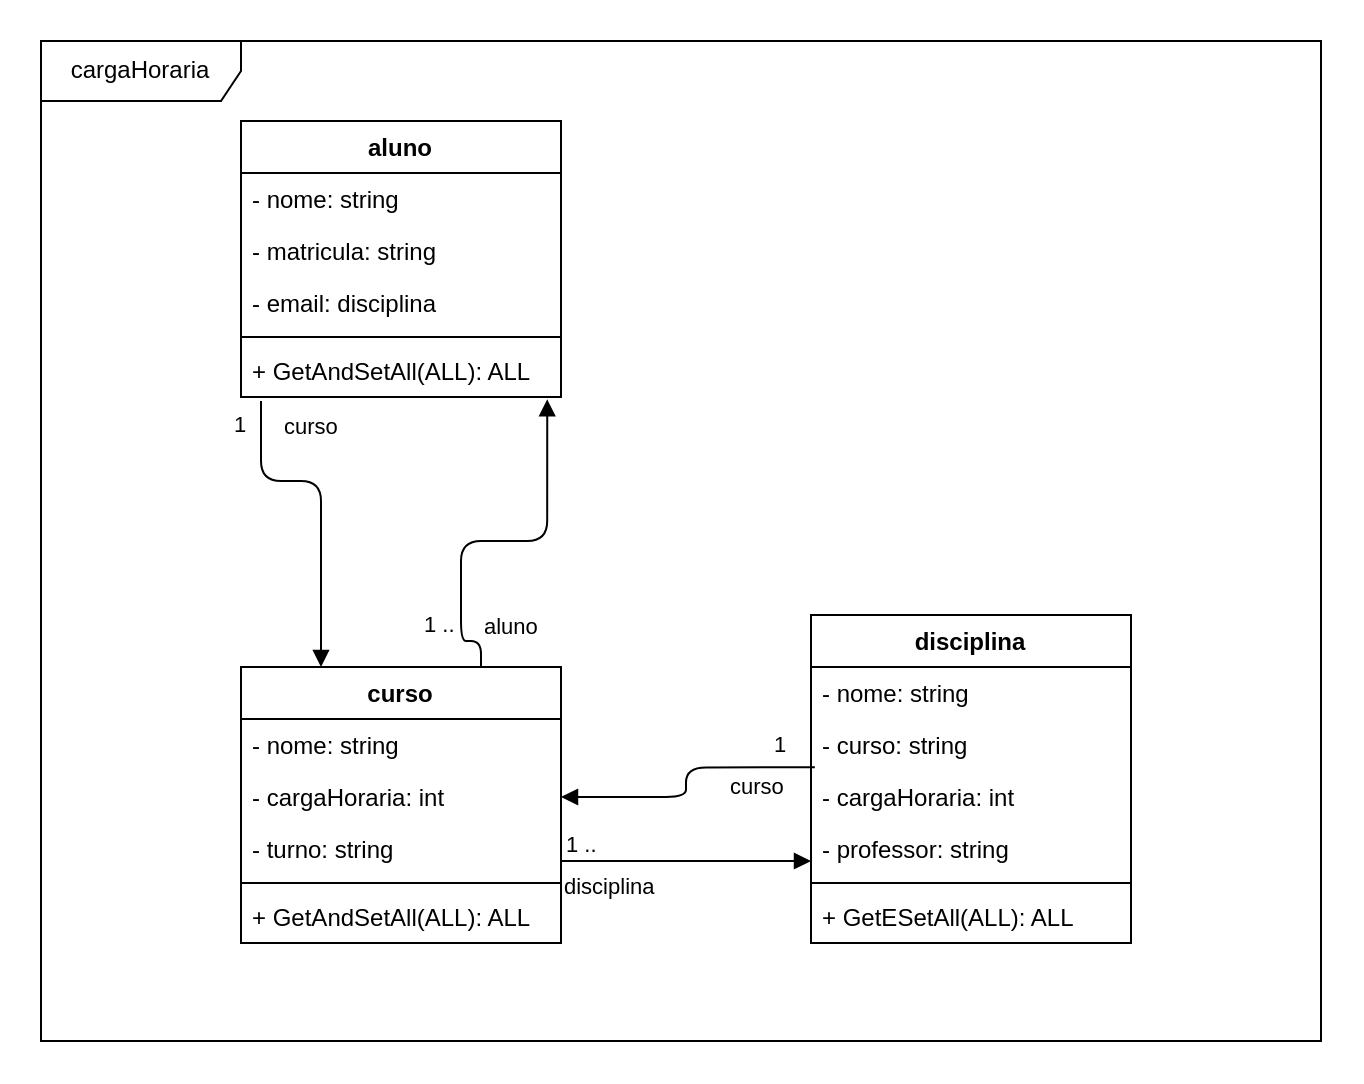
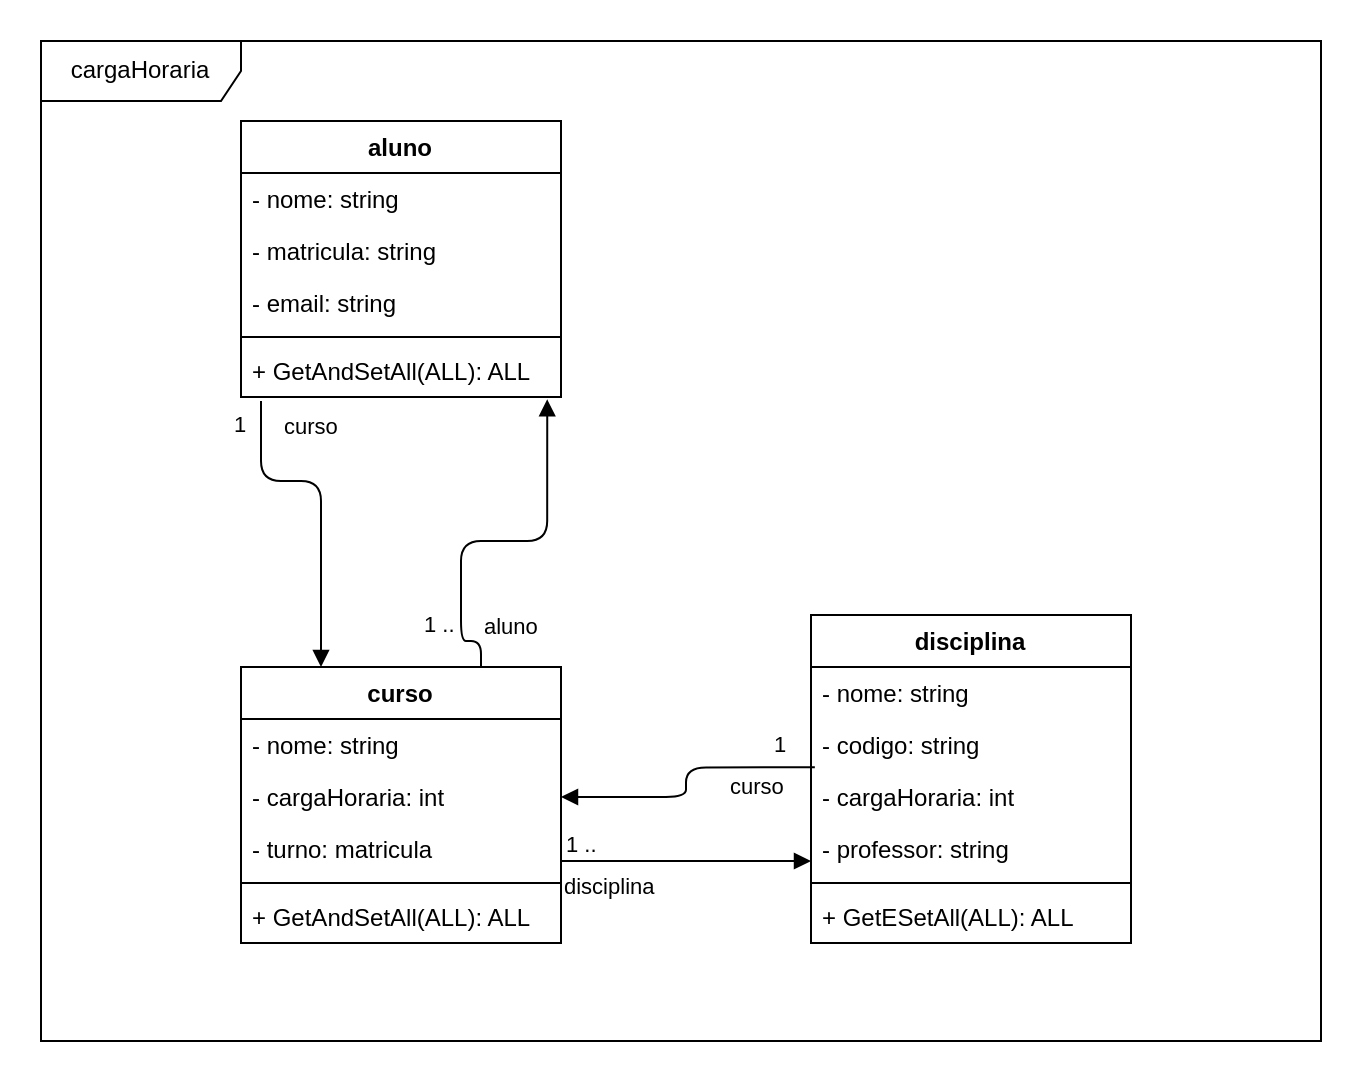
(352, 304) -> (334, 304)
(913, 746) -> (917, 746)
(343, 850) -> (360, 850)
